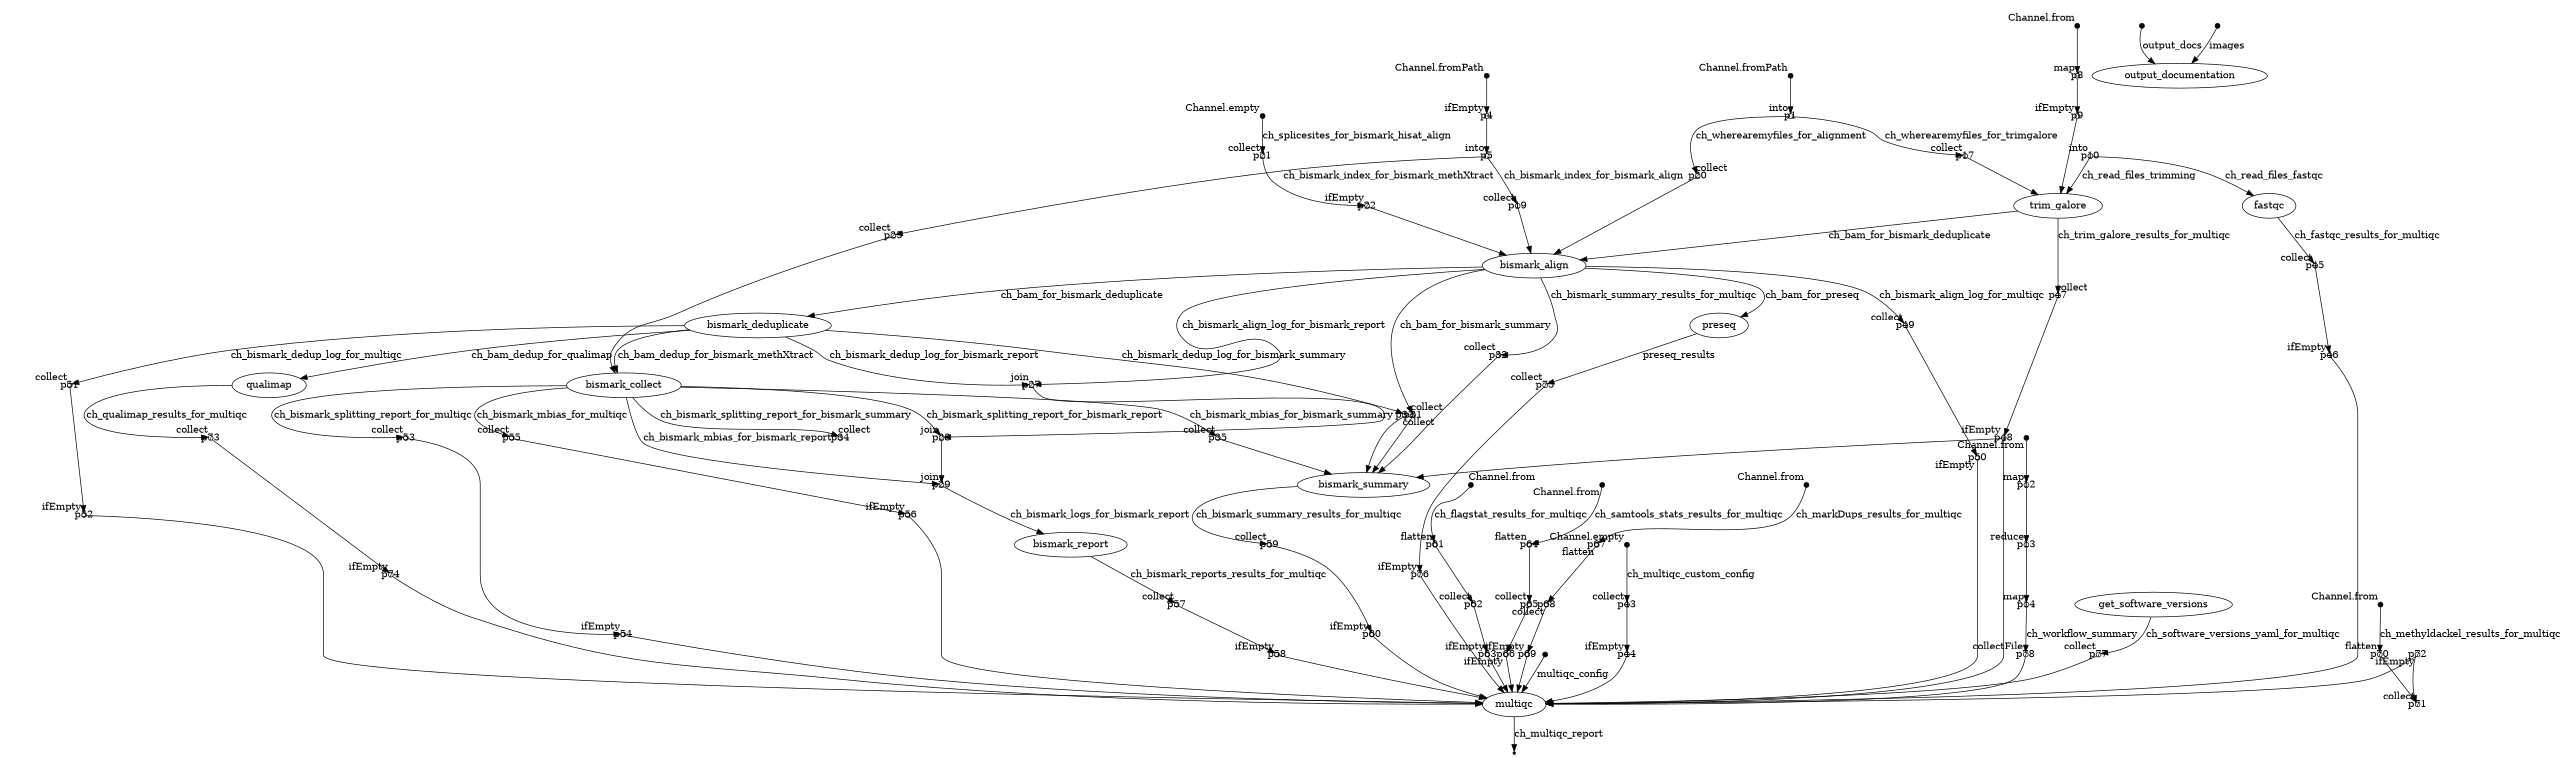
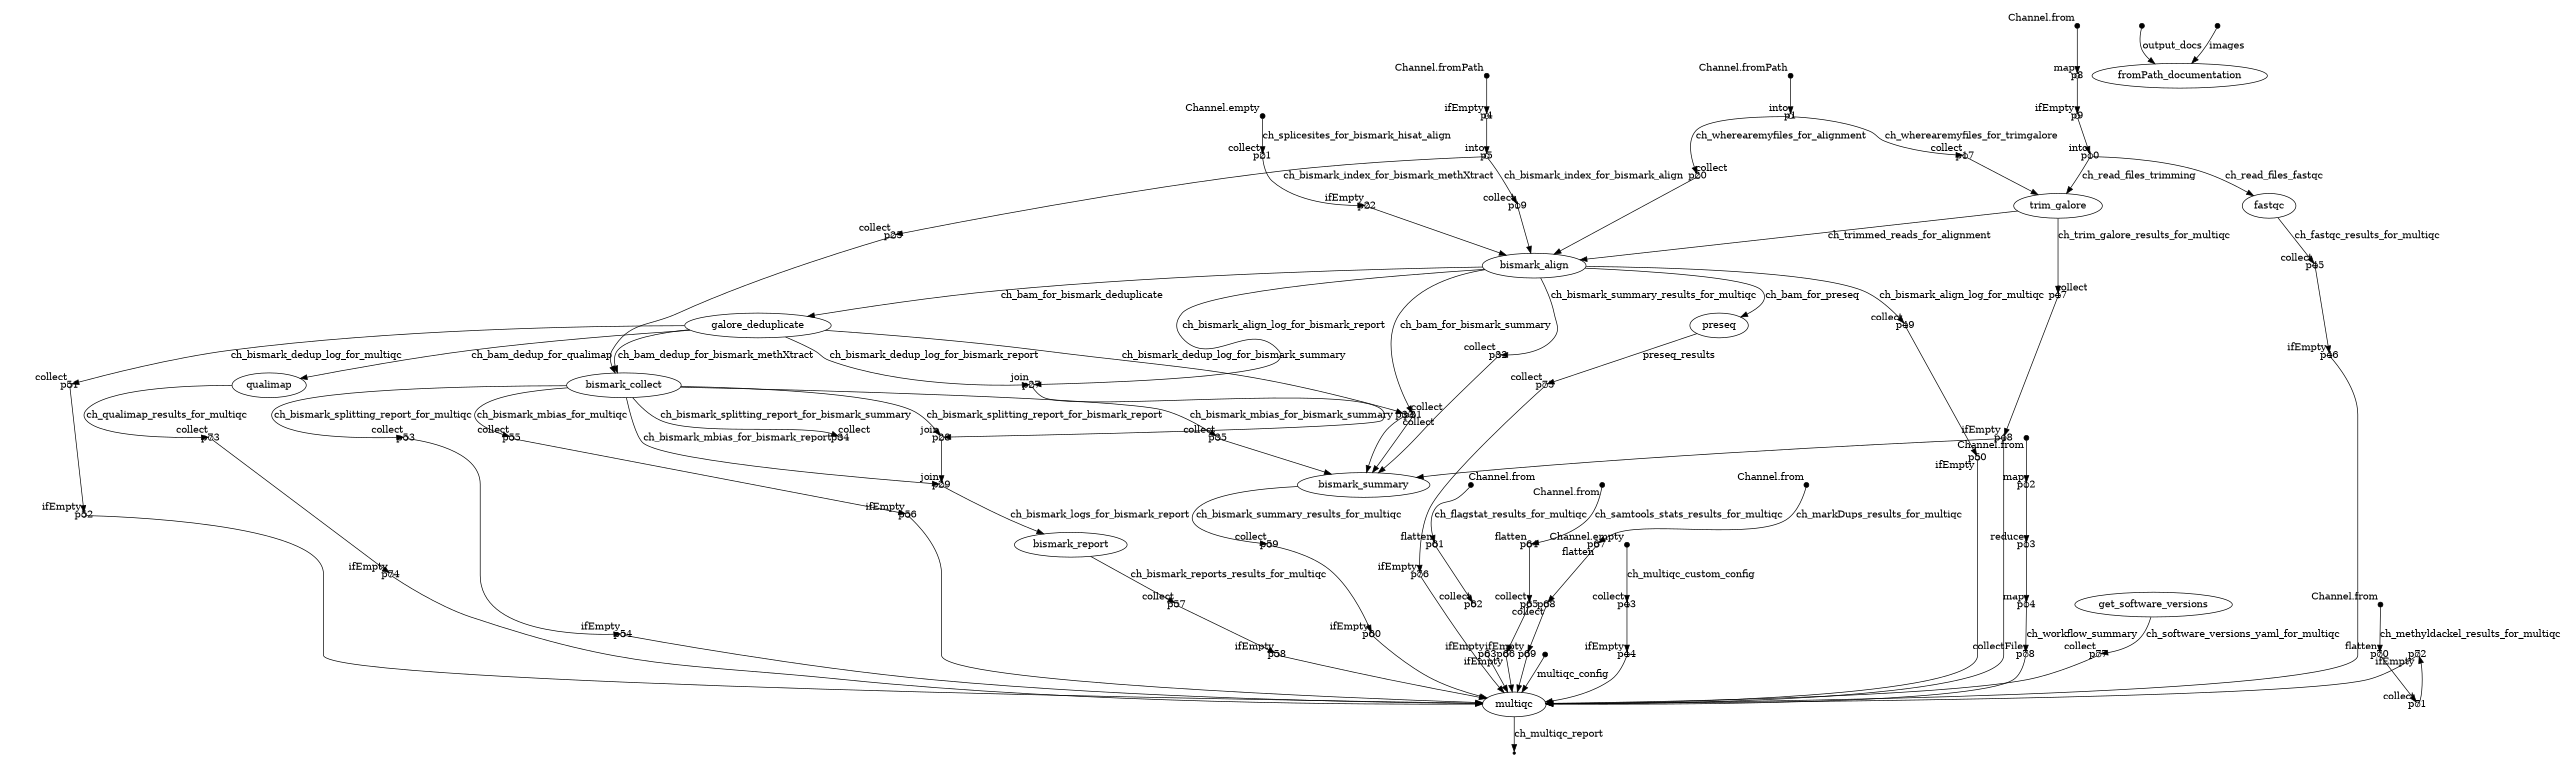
(2180, 76) -> (2180, 76)
(2069, 153) -> (2083, 133)
(1910, 236) -> (1910, 236)
(758, 325) -> (758, 325)
(1480, 626) -> none
(2413, 676) -> (2422, 683)
